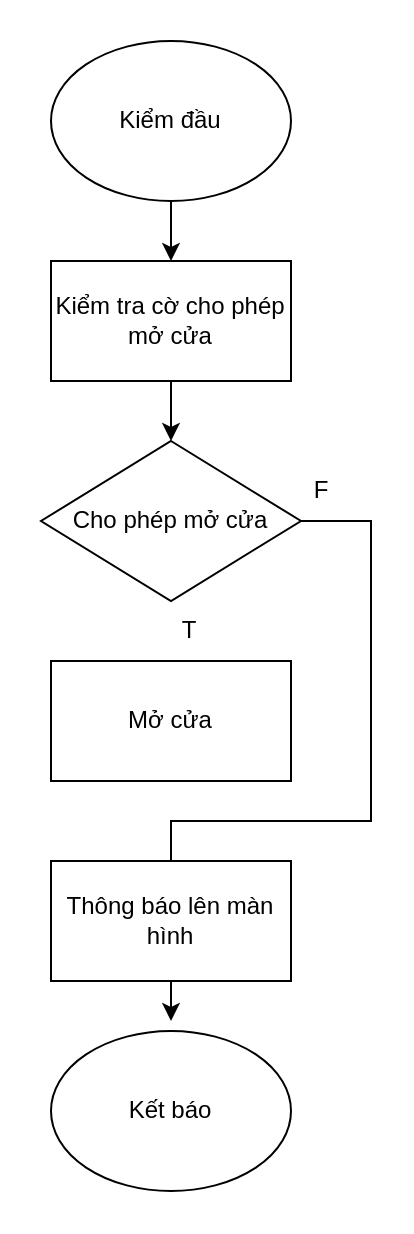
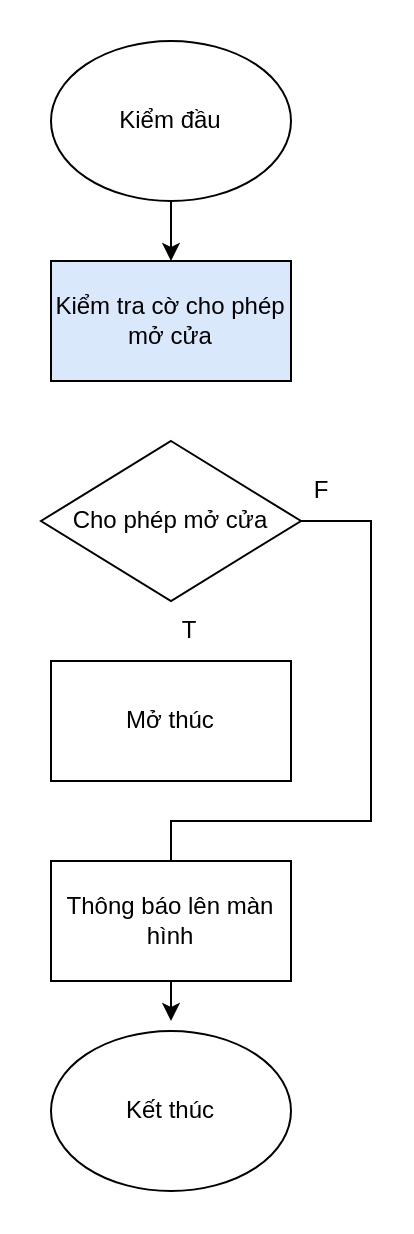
(171, 321) -> (171, 321)
(171, 404) -> none
(171, 721) -> (171, 721)
(171, 1111) -> (171, 1111)
